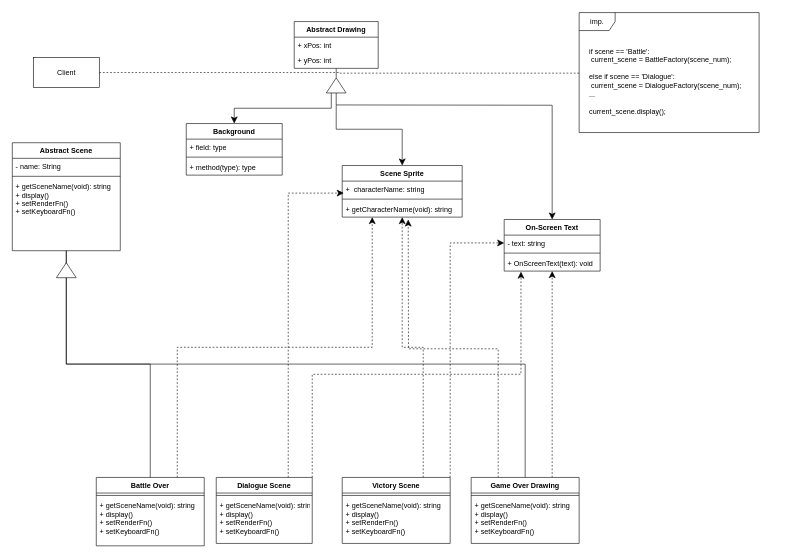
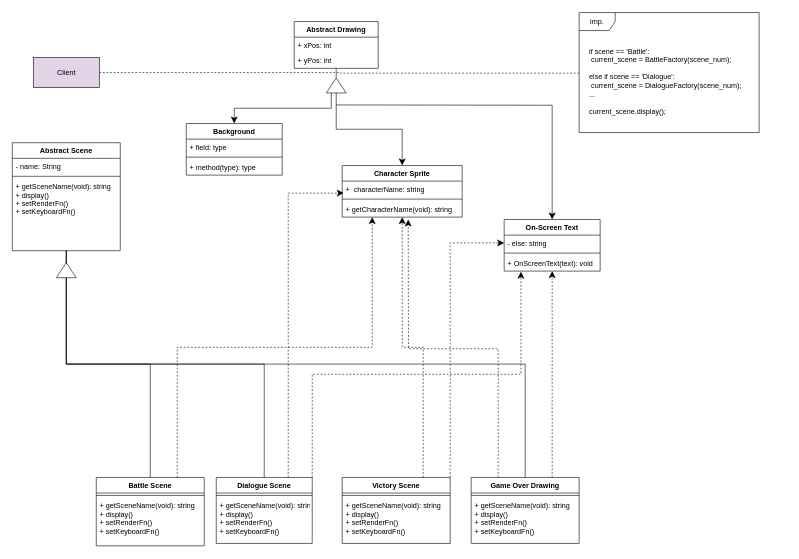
(66, 72) -> (66, 72)
(402, 173) -> (402, 173)
(532, 243) -> (531, 243)
none -> (264, 421)
(150, 485) -> (150, 485)
